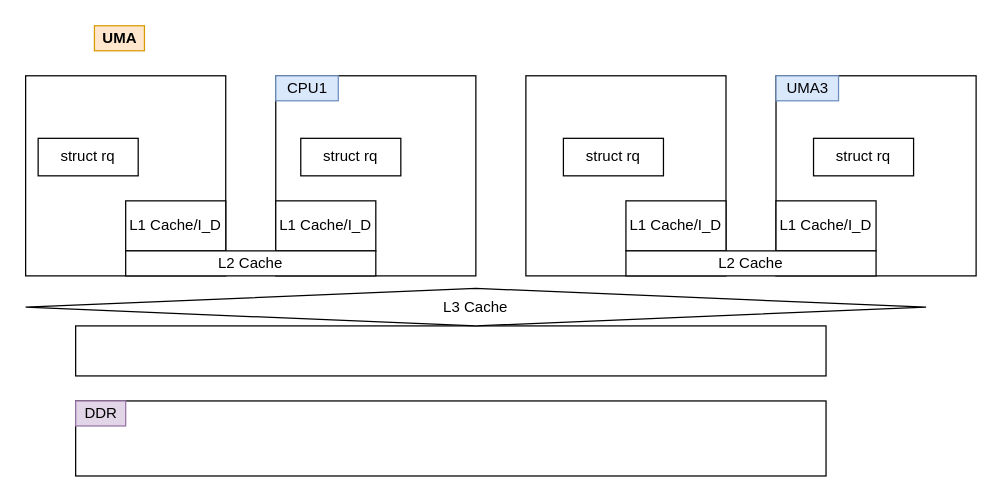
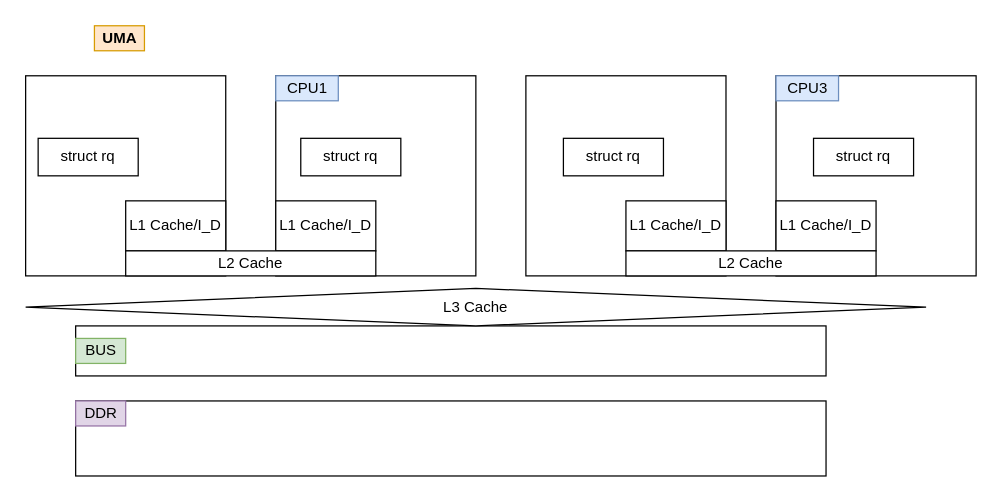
(808, 88) -> (808, 88)
none -> (101, 351)
